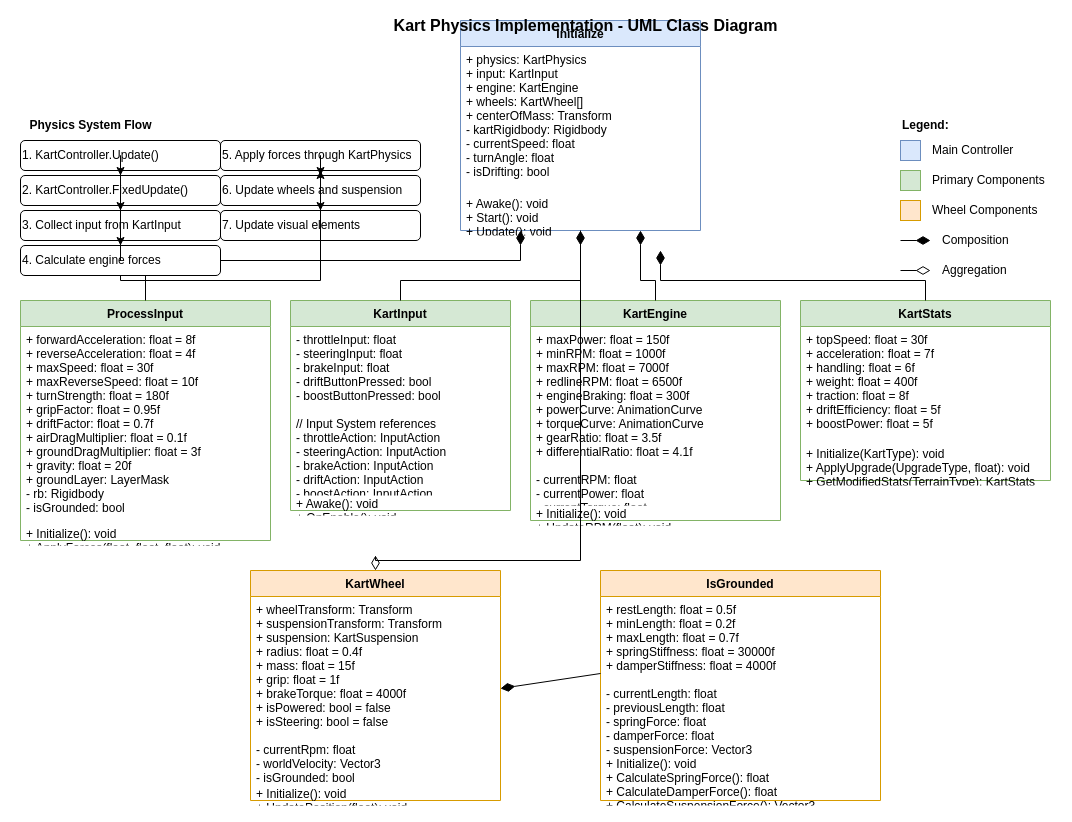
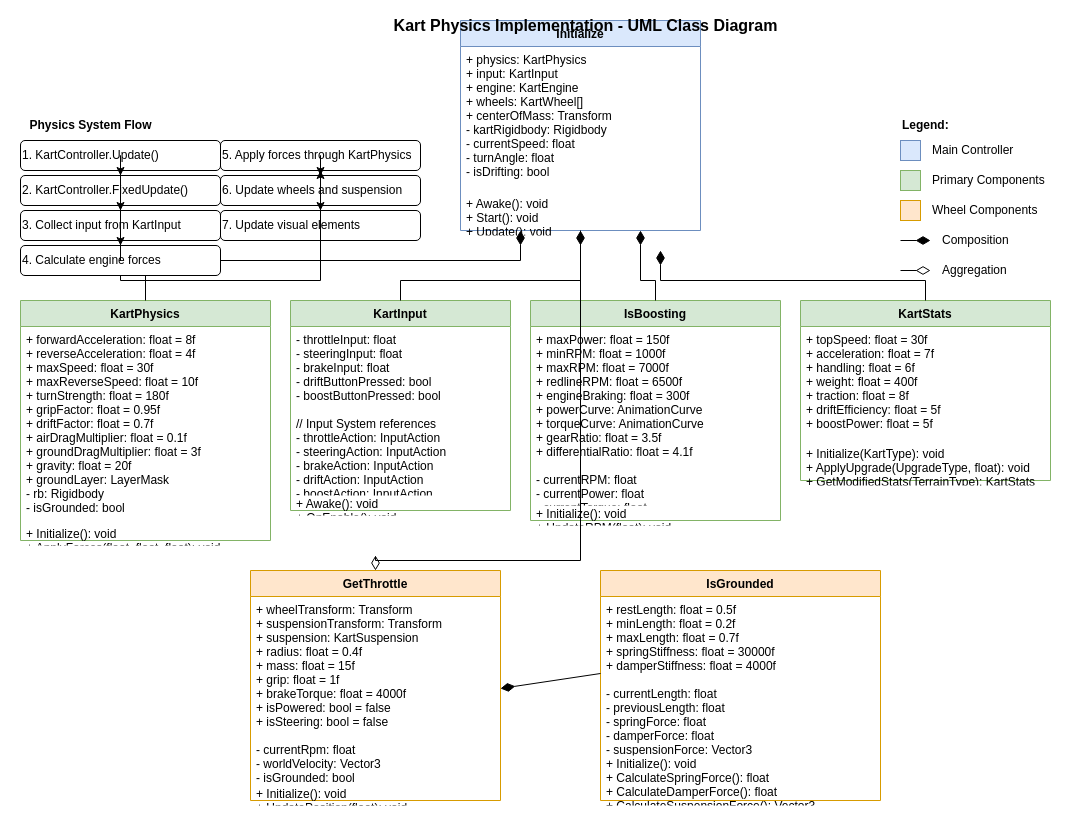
(145, 314) -> (145, 314)
(655, 314) -> (655, 314)
(375, 584) -> (375, 584)
